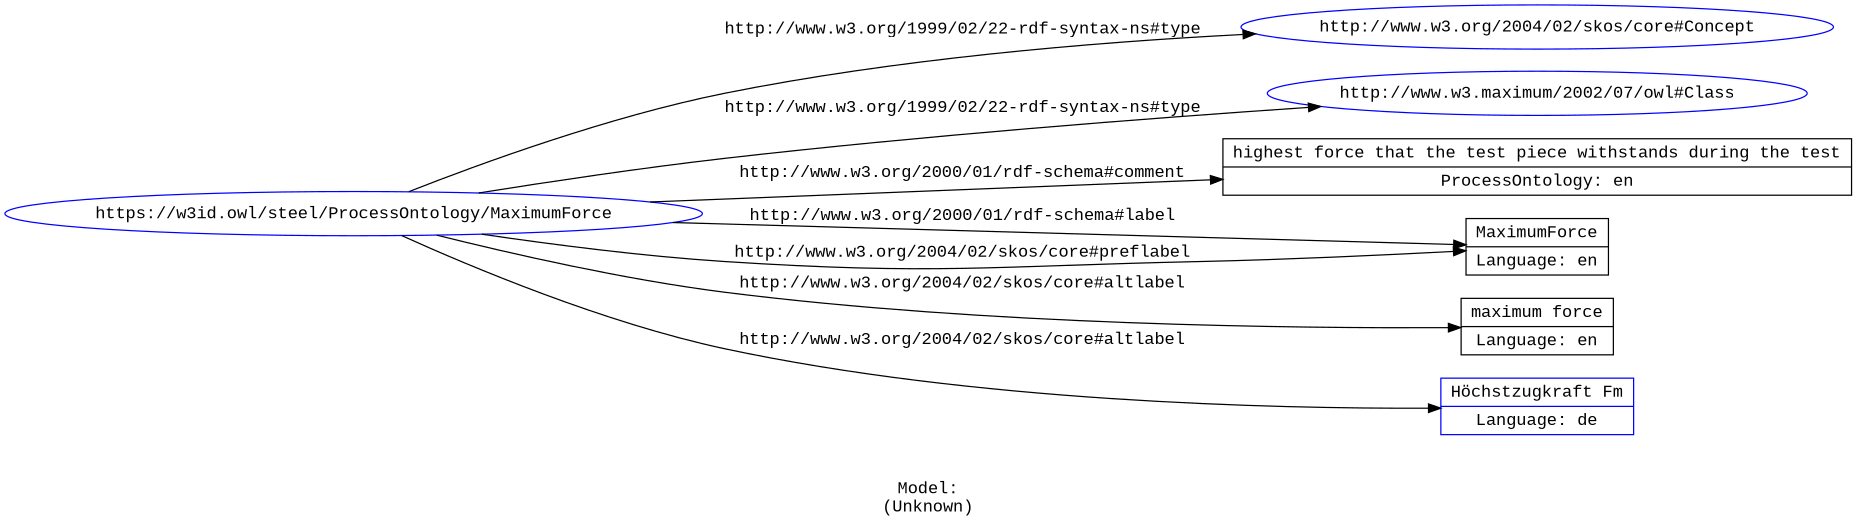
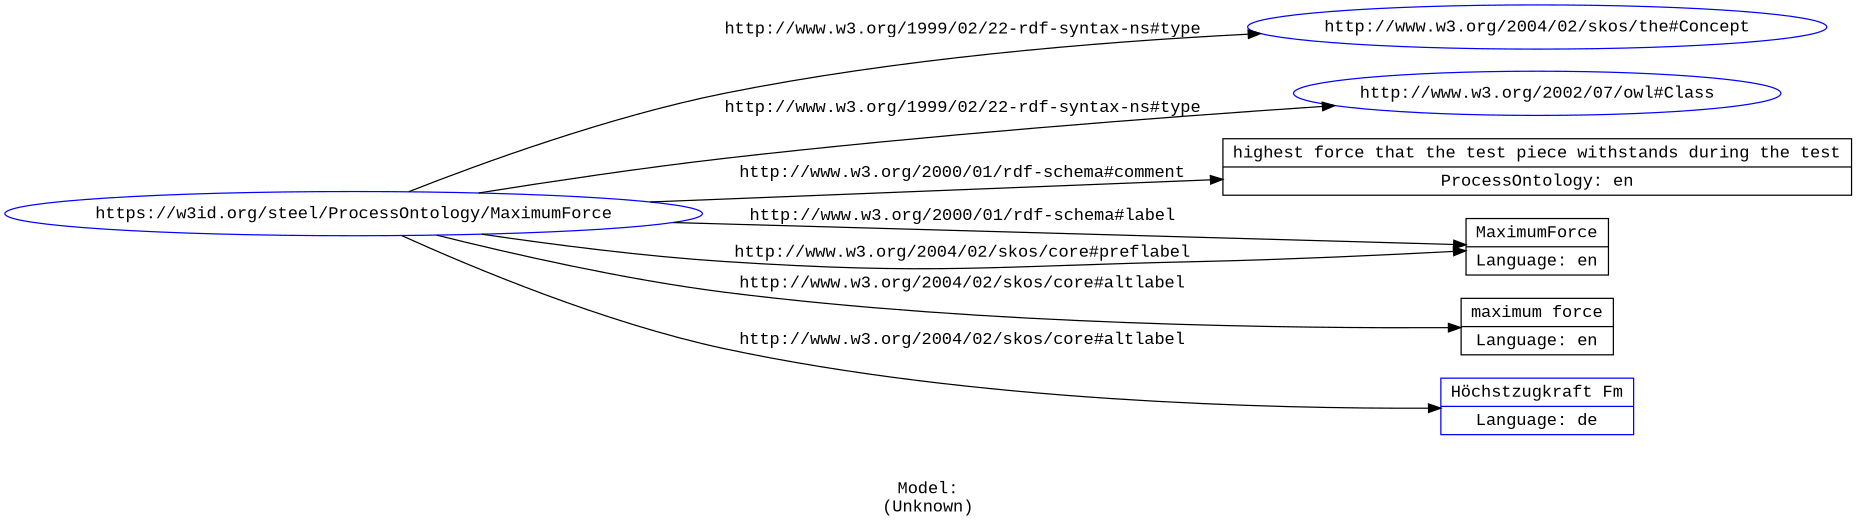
(1537, 27) -> (1537, 27)
(1537, 93) -> (1537, 93)
(354, 214) -> (354, 214)
